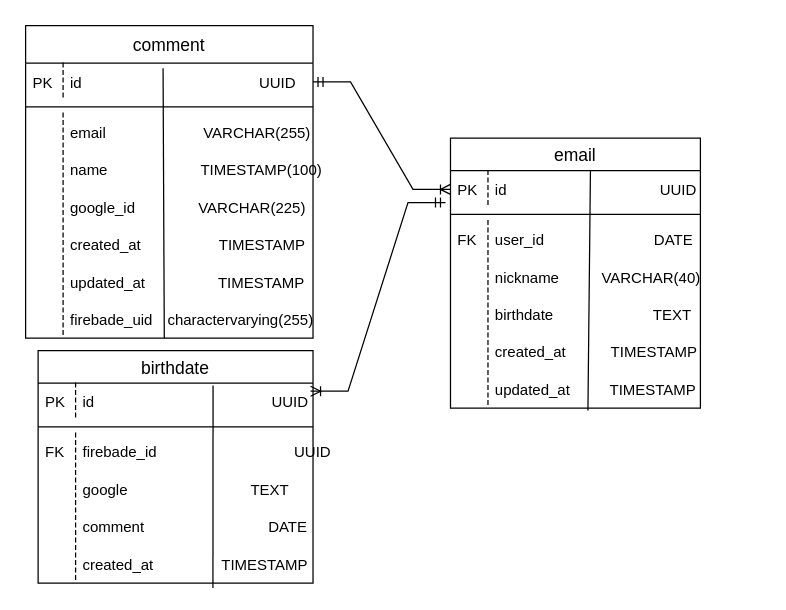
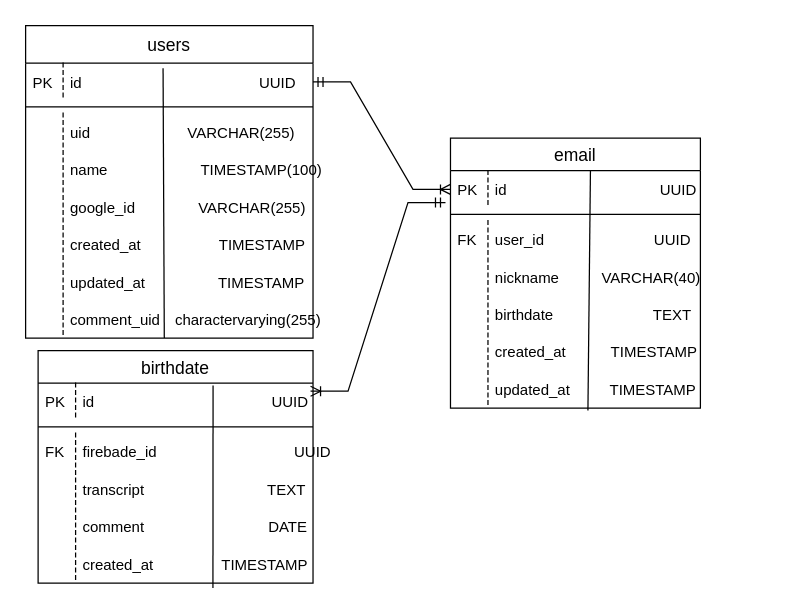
(169, 45) -> (169, 45)
(196, 133) -> (189, 133)
(195, 208) -> (195, 208)
(608, 240) -> (608, 240)
(210, 320) -> (208, 320)
(193, 490) -> (210, 490)
